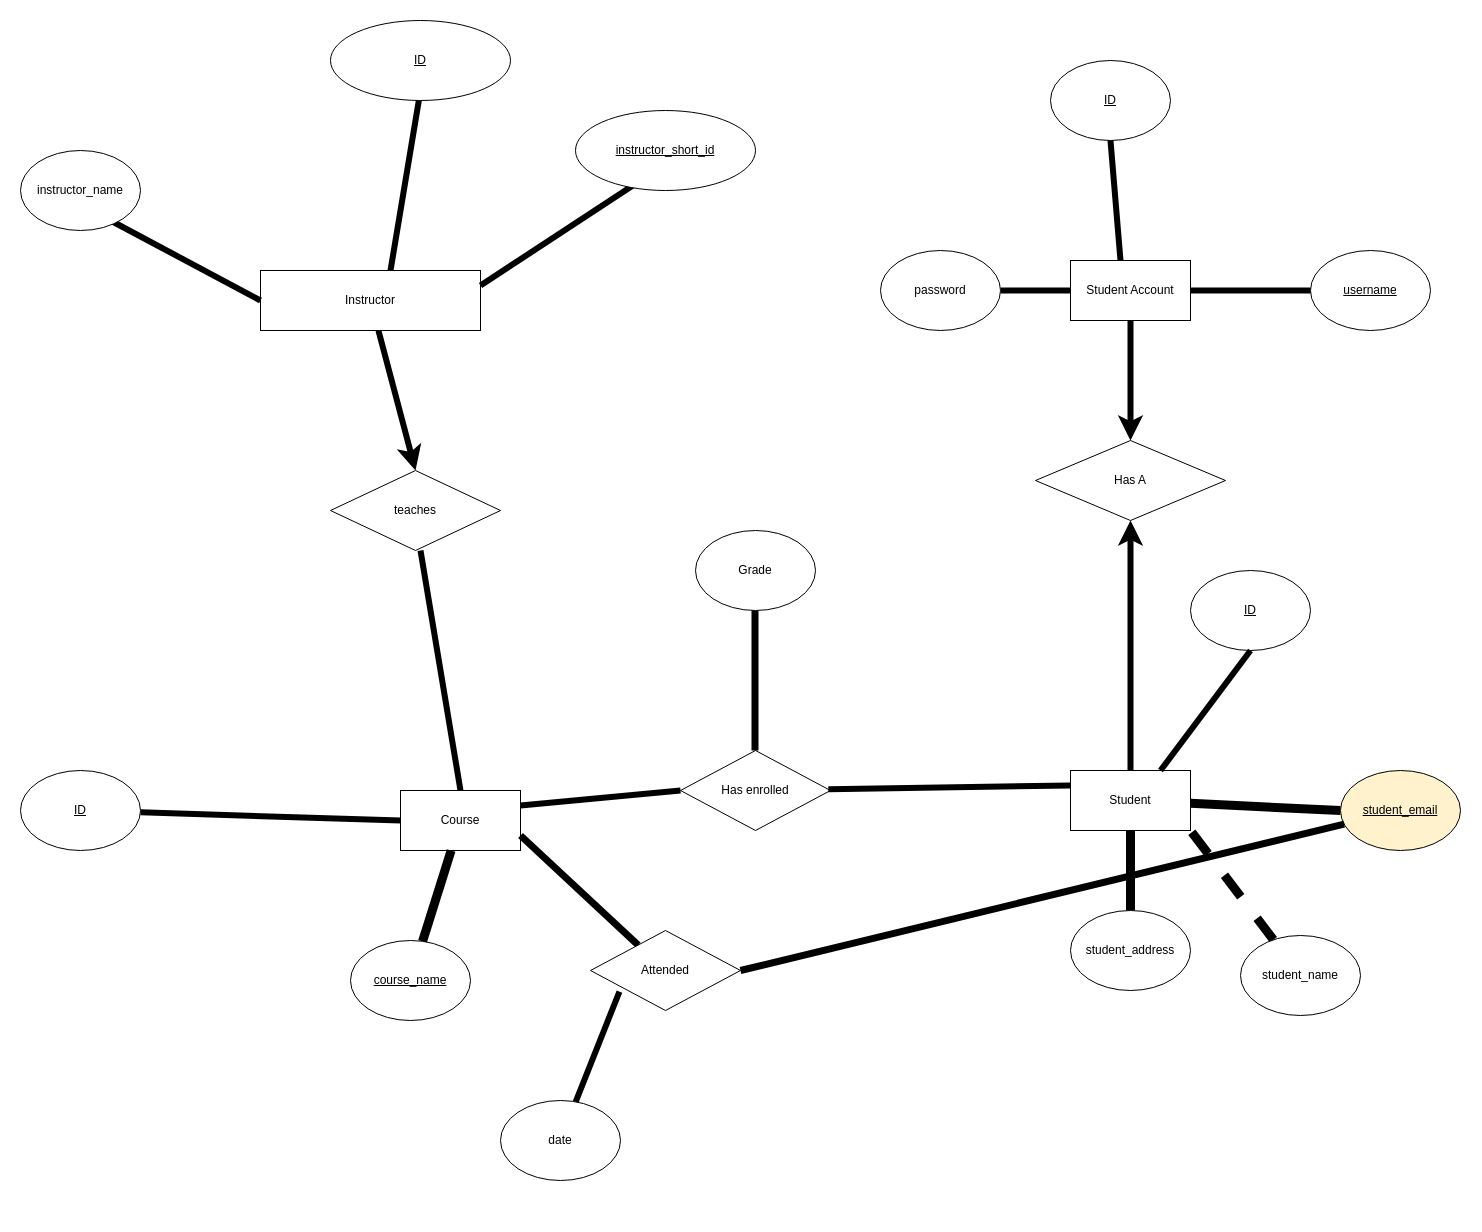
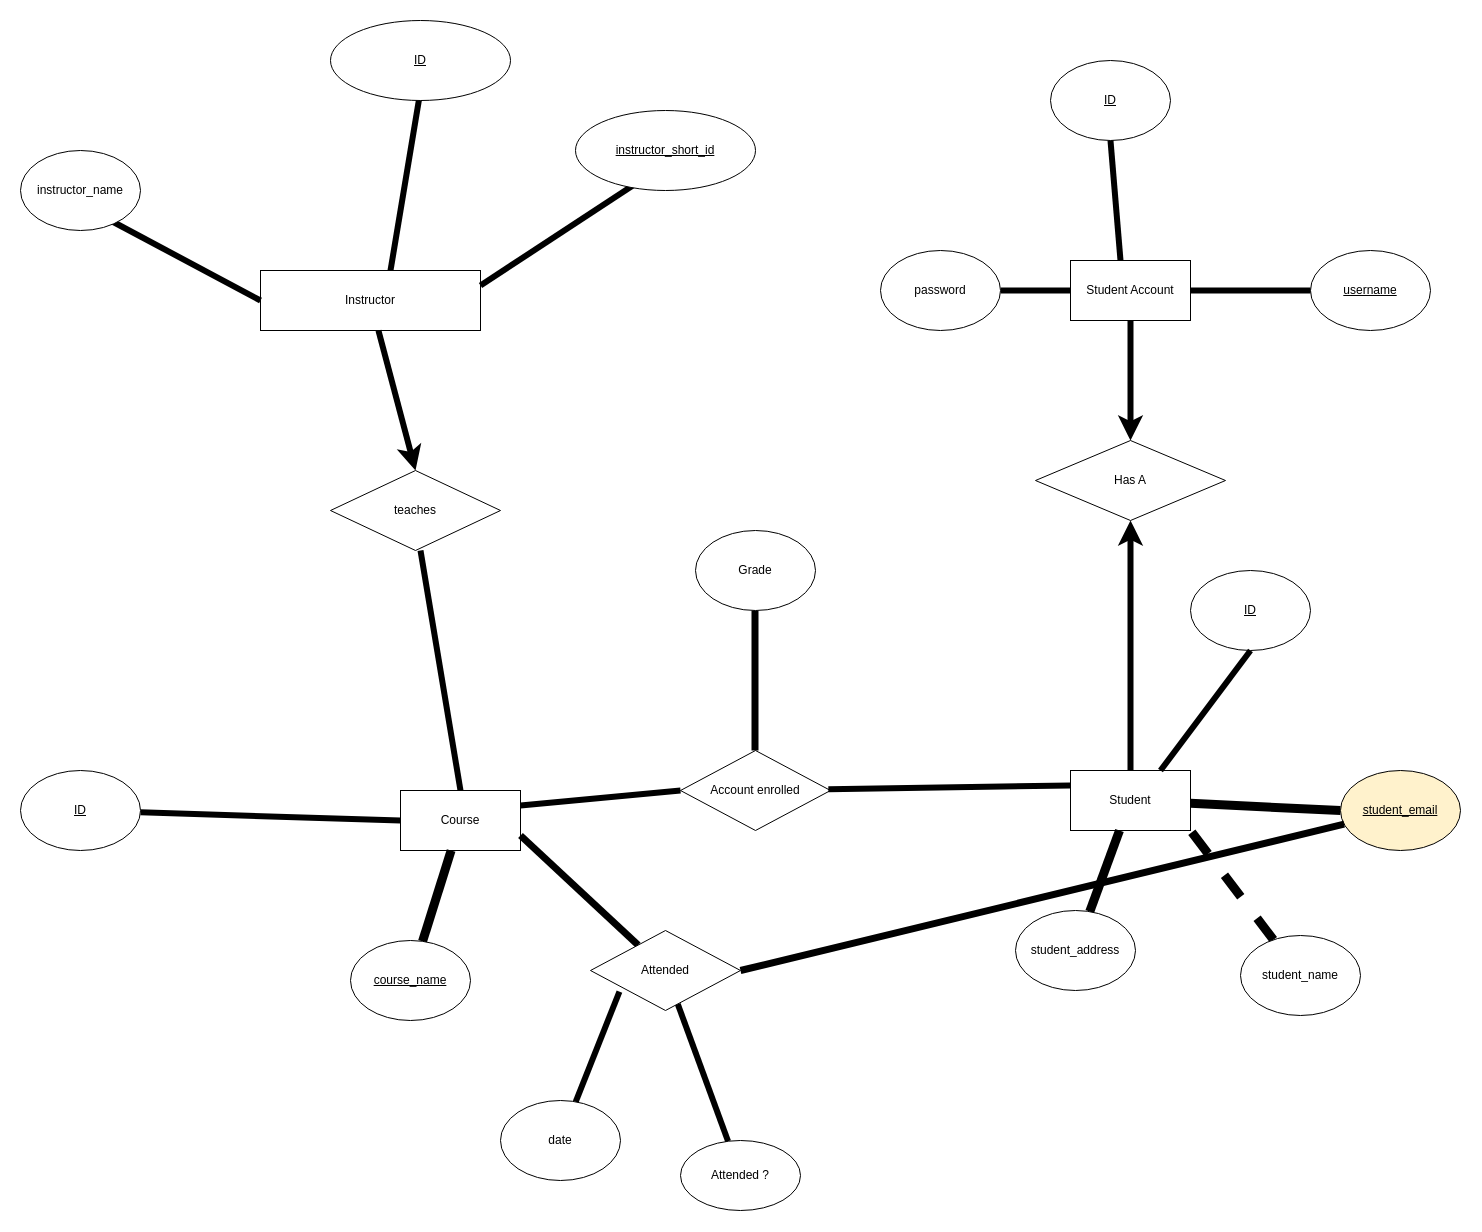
(756, 791) -> (756, 791)
(1131, 951) -> (1076, 951)
none -> (703, 1073)
none -> (741, 1176)
